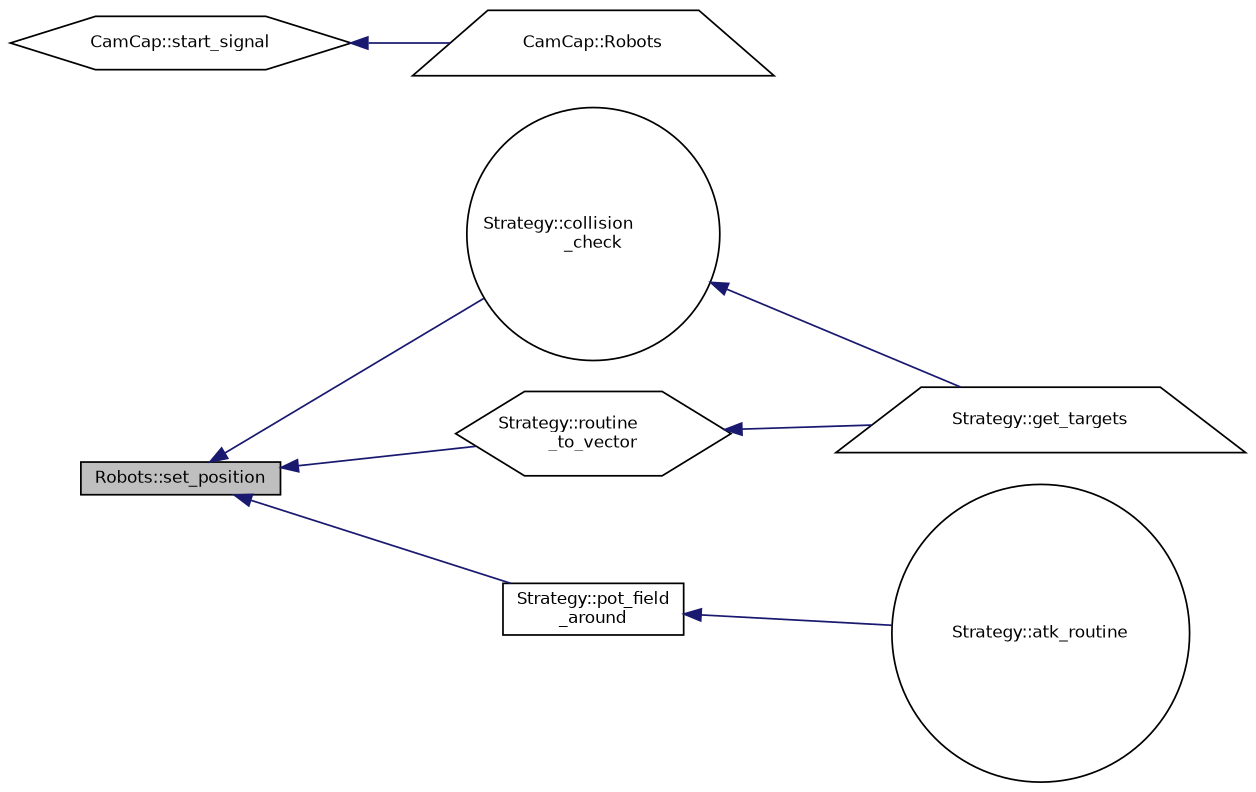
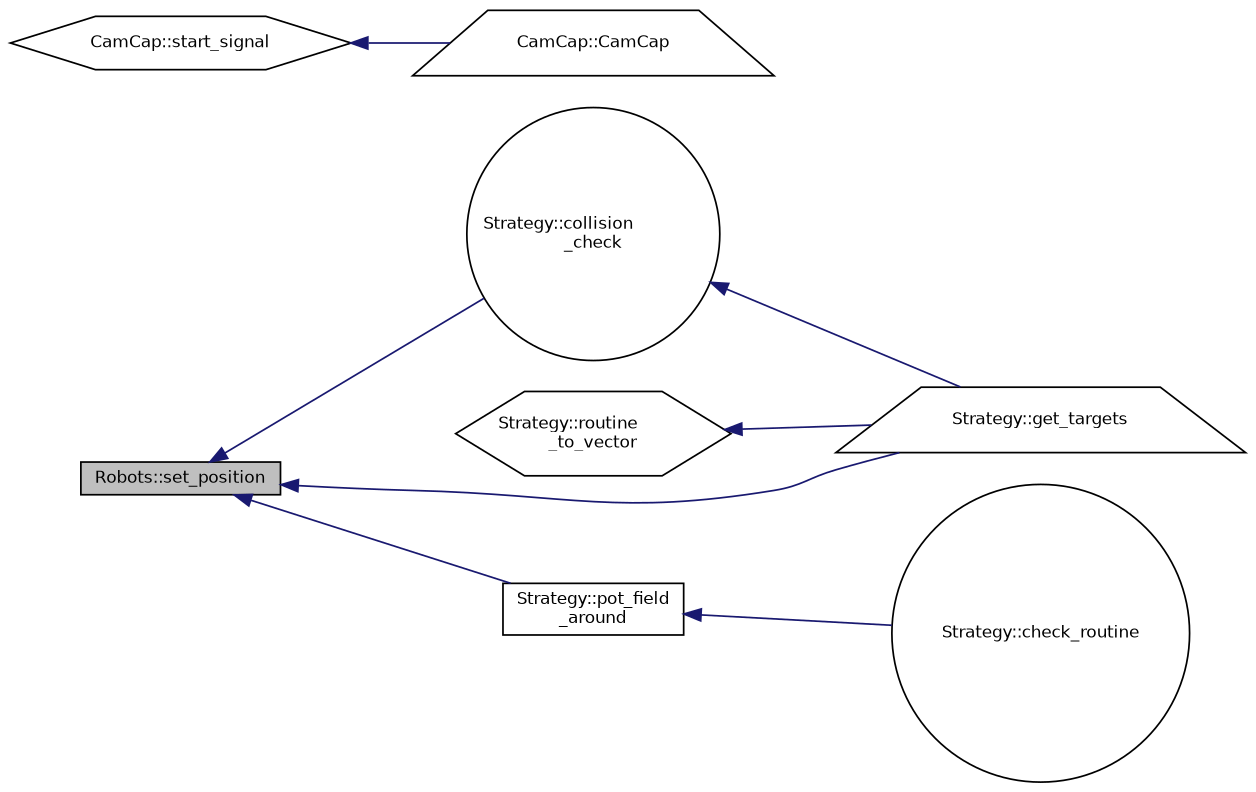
(593, 43) -> (593, 43)
(387, 456) -> (602, 502)
(1041, 633) -> (1041, 633)
